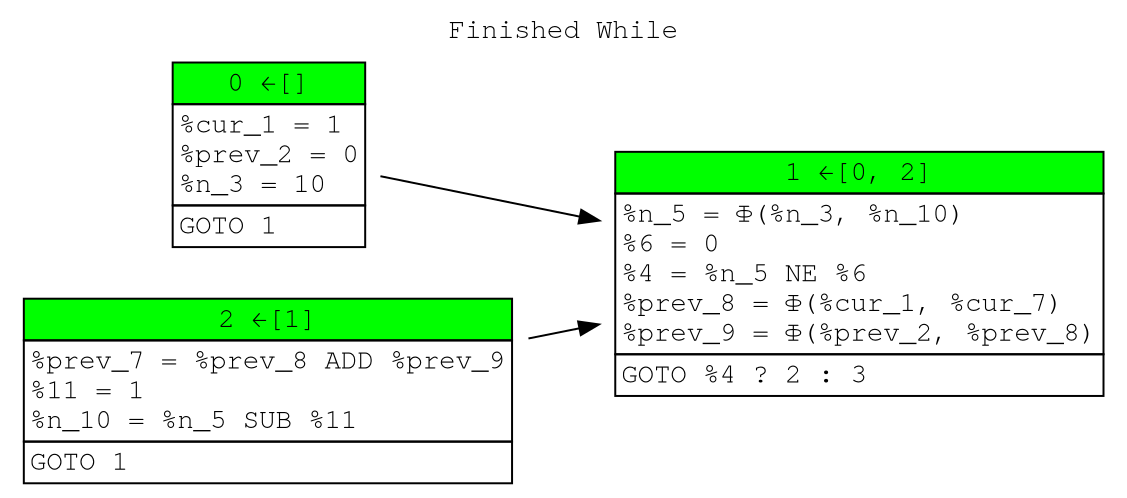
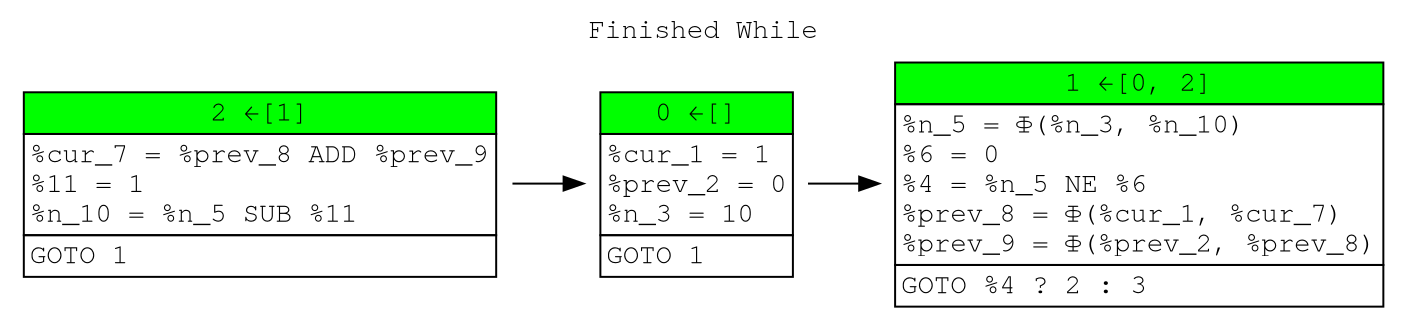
(554, 333) -> (538, 184)
(268, 360) -> (260, 154)
